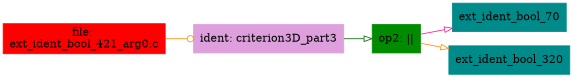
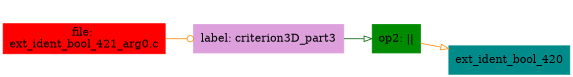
(509, 17) -> none
(269, 39) -> (269, 39)
(509, 60) -> (509, 60)
